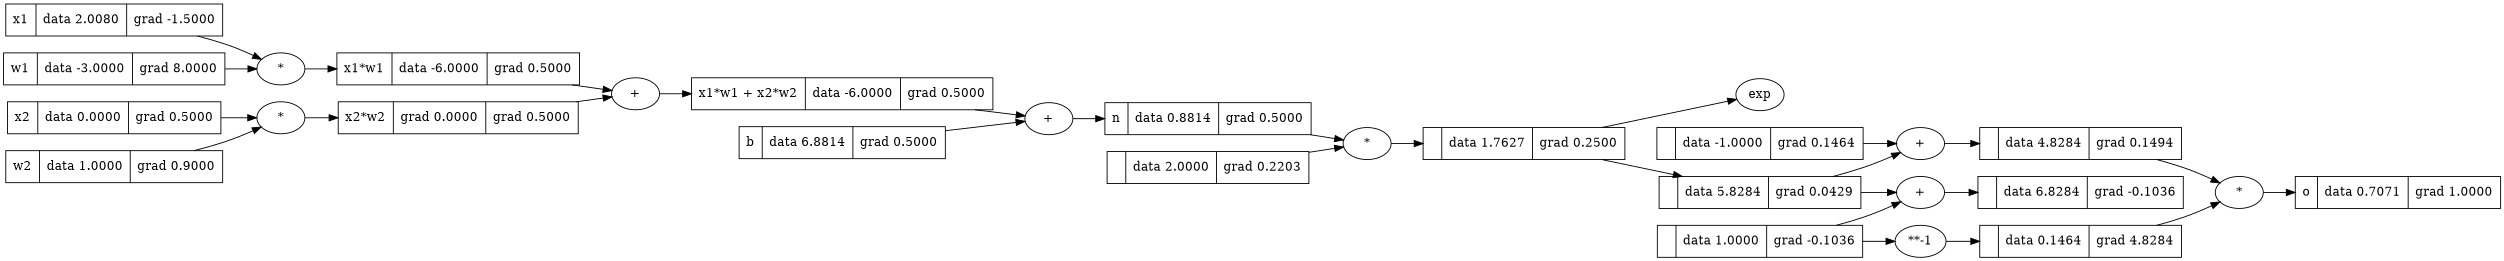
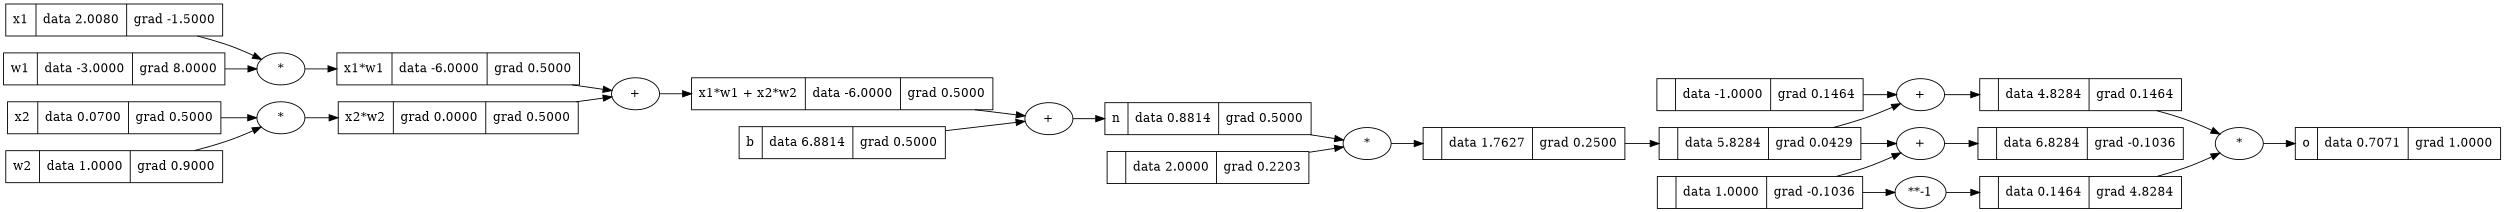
(1760, 95) -> none
(83, 117) -> (83, 117)
(2135, 143) -> (2135, 94)
